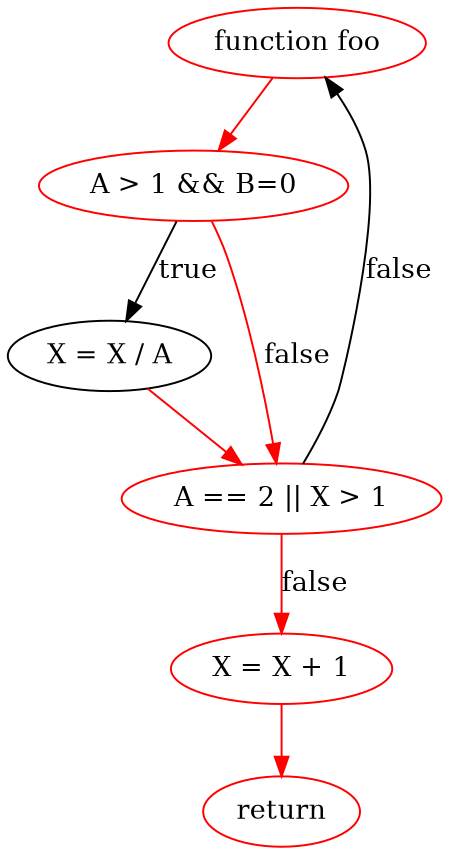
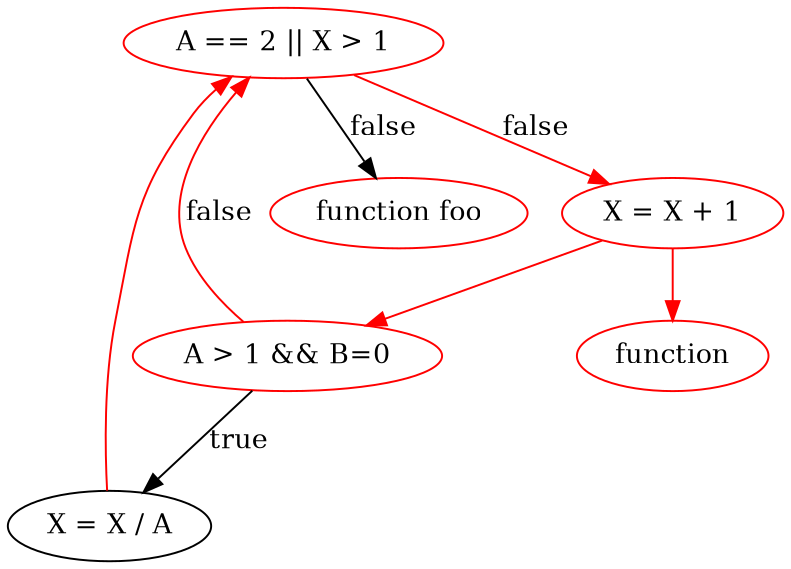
(252, 106) -> (493, 280)
(282, 812) -> (673, 356)
